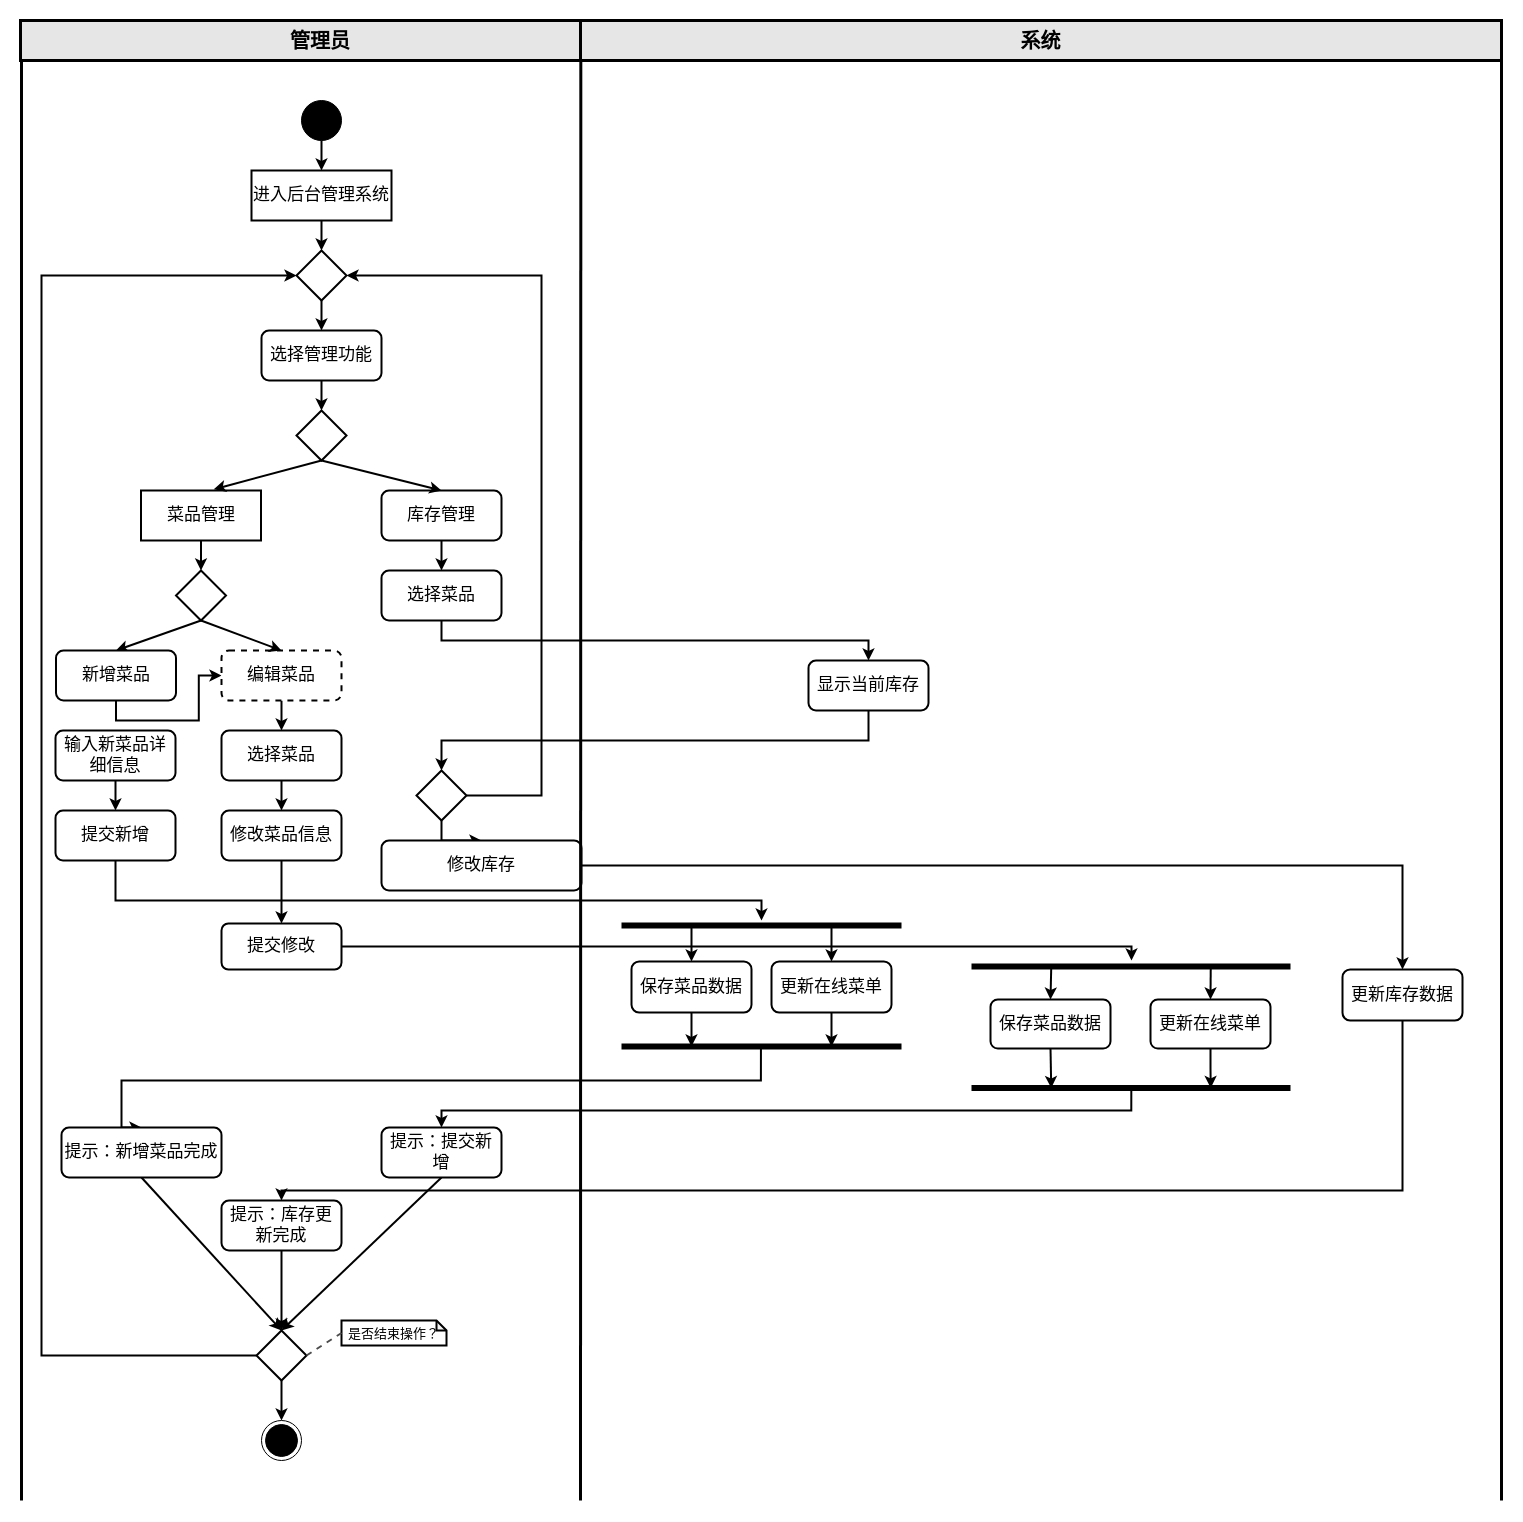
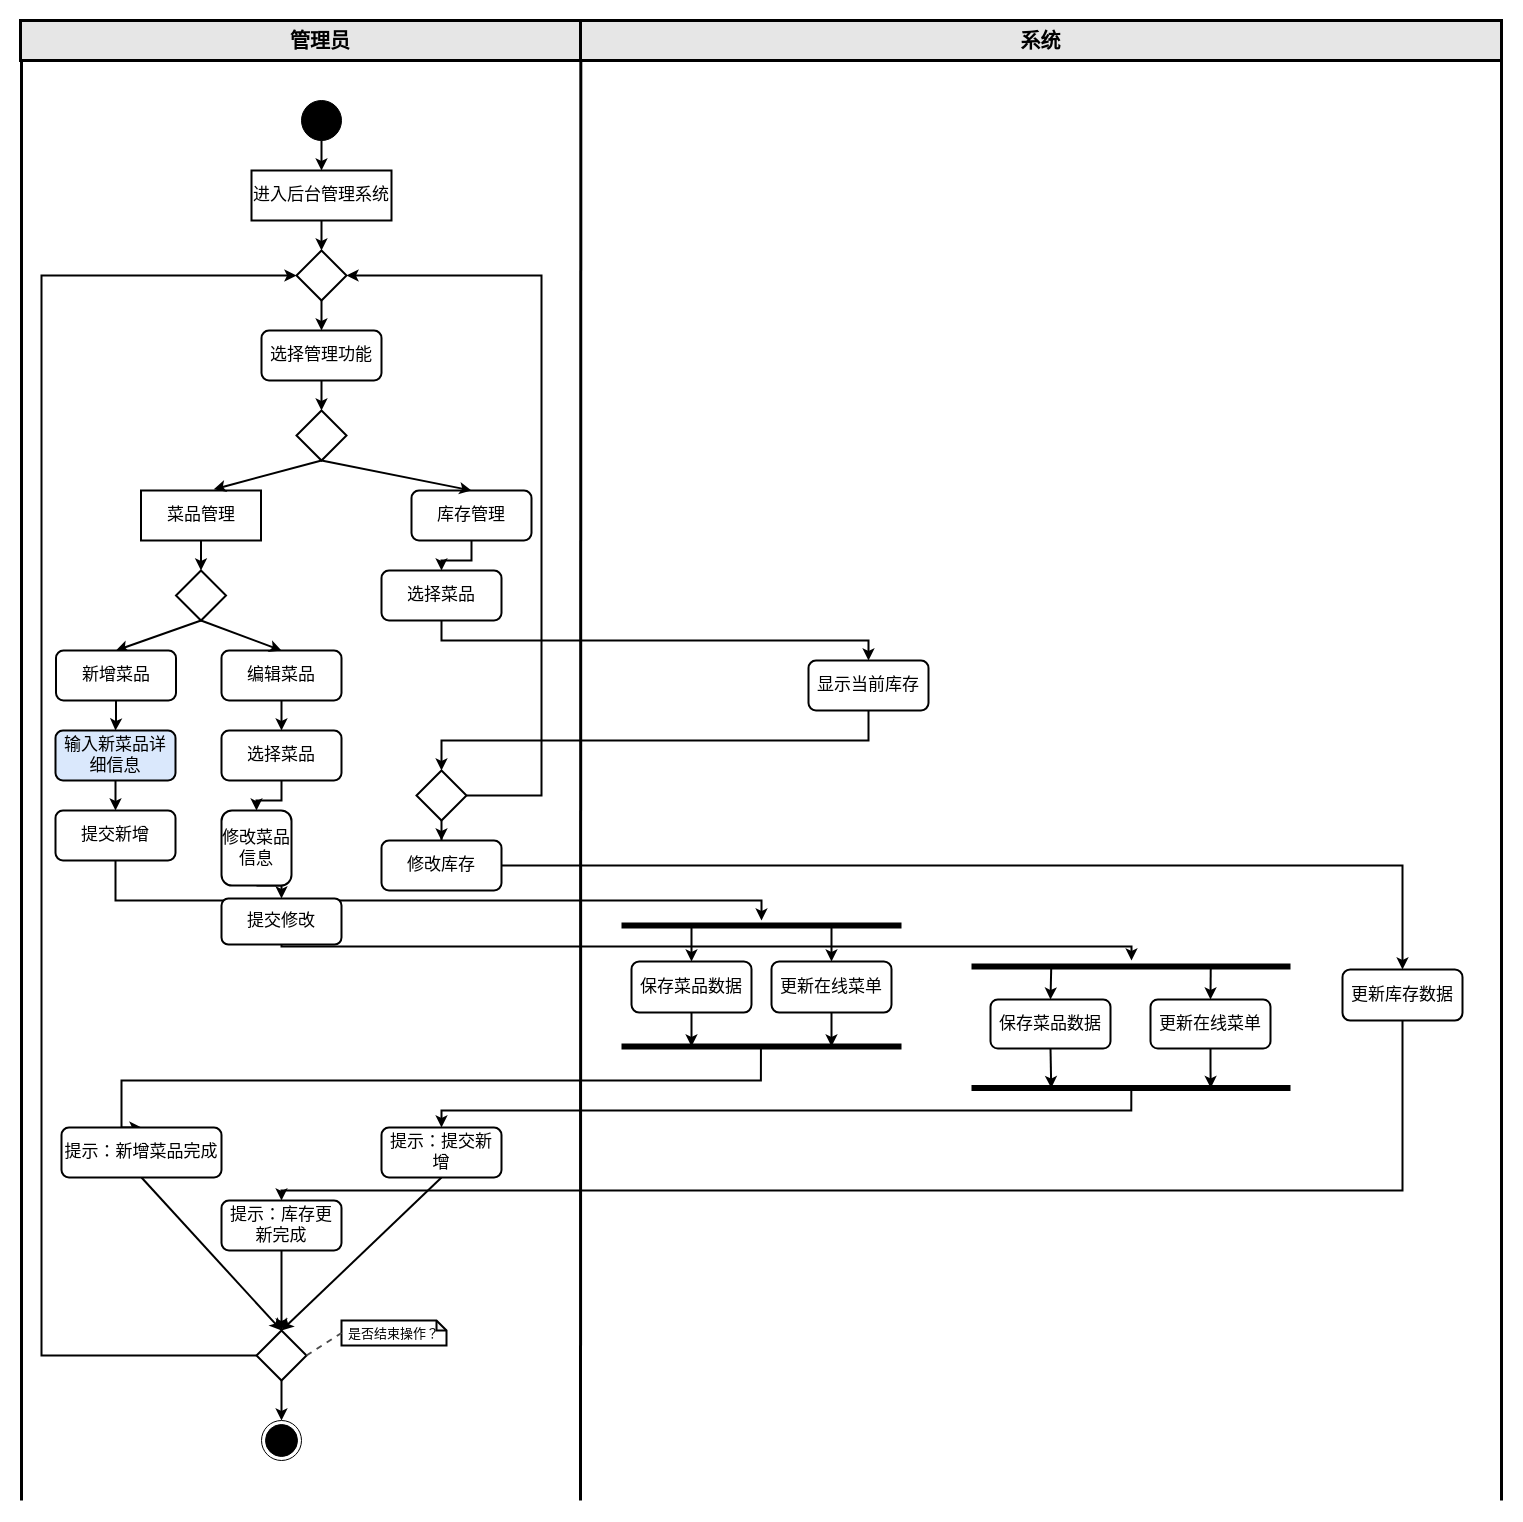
(442, 516) -> (472, 516)
(282, 676) -> (282, 676)
(186, 721) -> (116, 720)
(116, 756) -> (116, 756)
(282, 836) -> (257, 848)
(482, 866) -> (442, 866)
(282, 947) -> (282, 922)
